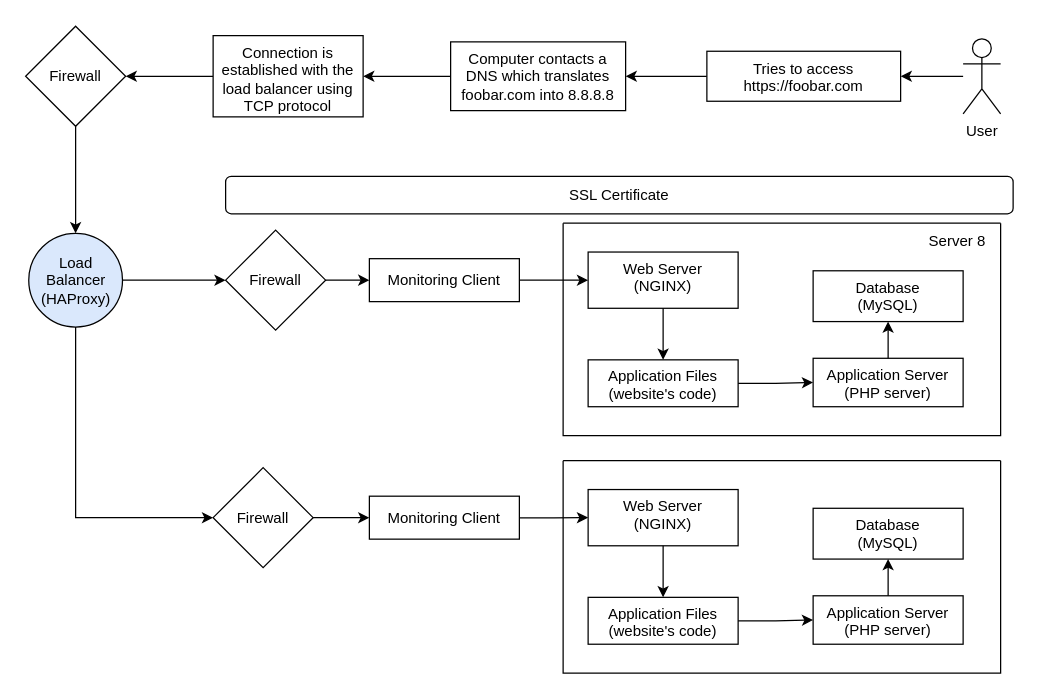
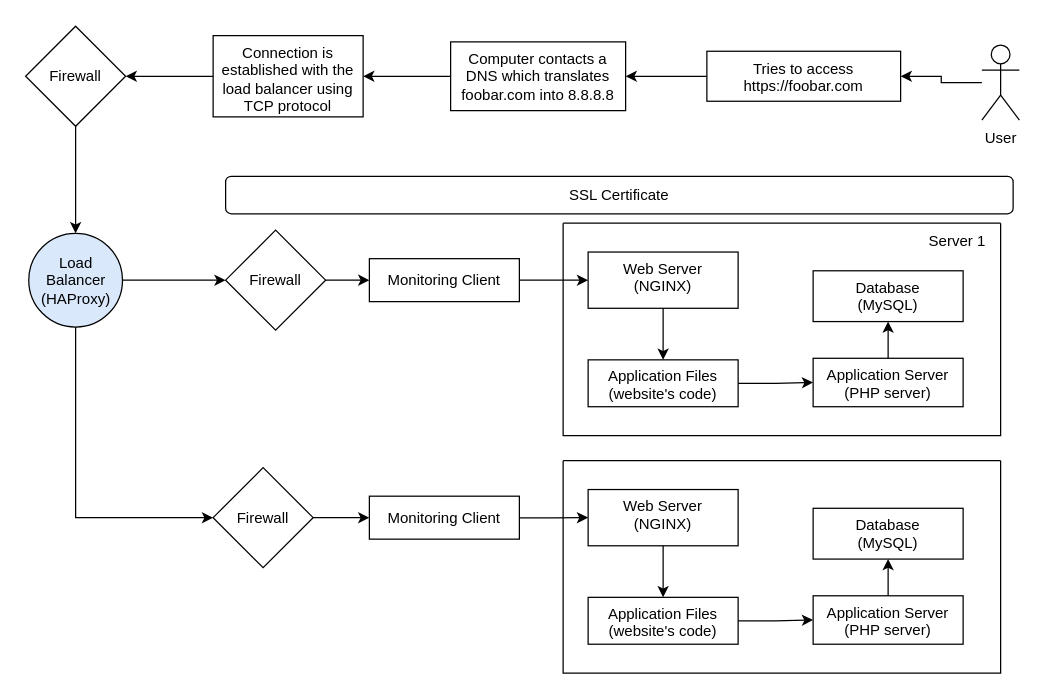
(982, 76) -> (1001, 83)
(958, 242) -> (958, 242)
